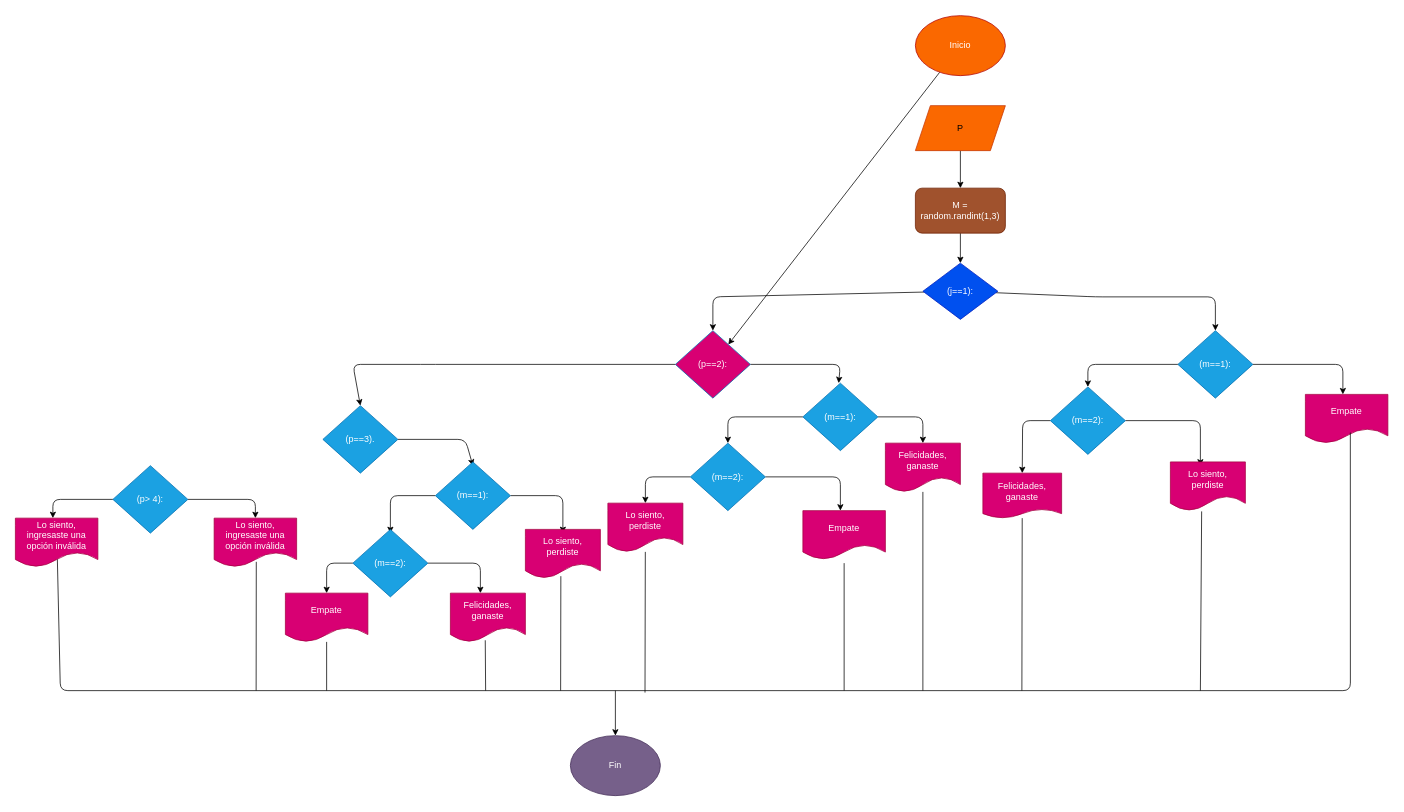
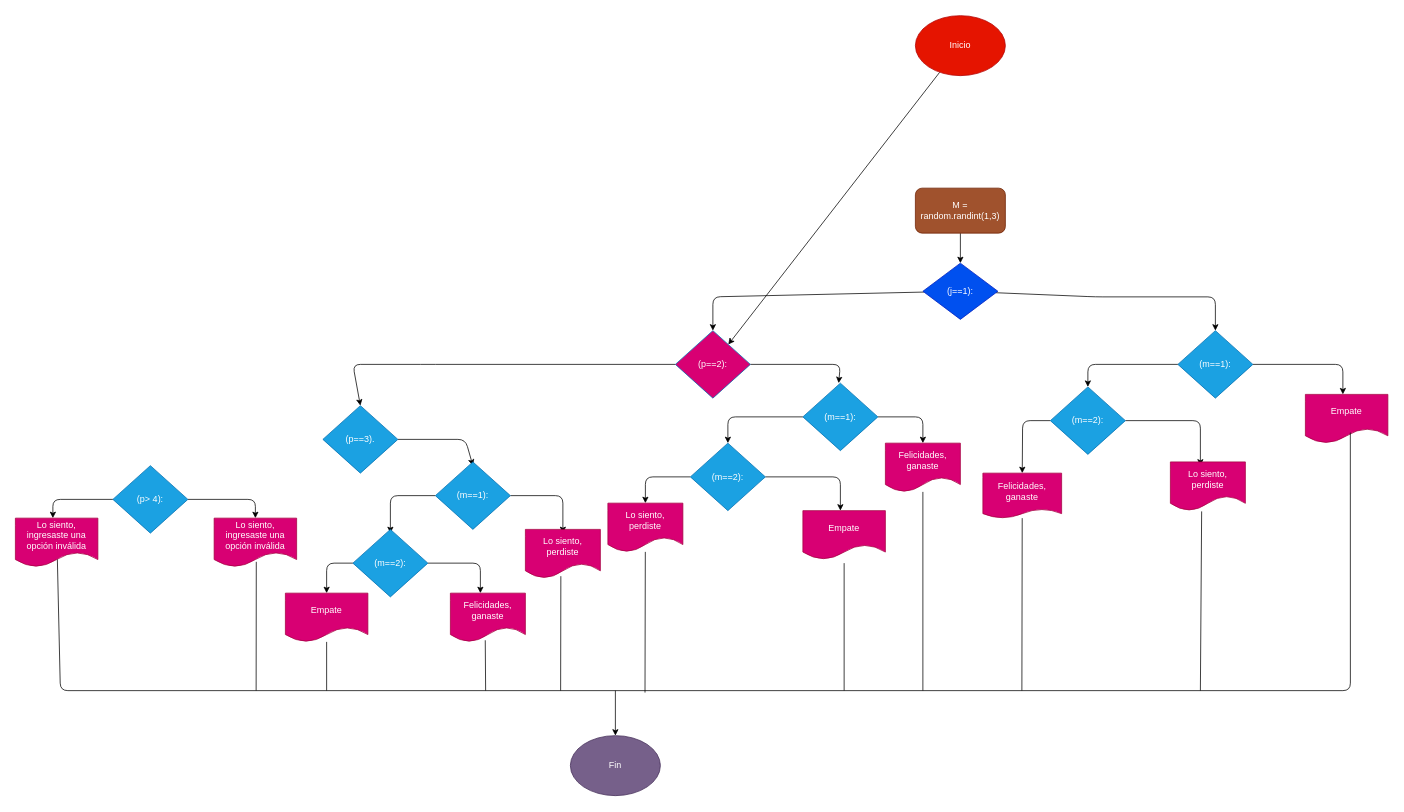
(960, 45) -> (960, 45)
(960, 128) -> none
(960, 167) -> none
